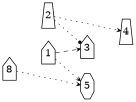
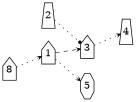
(86, 23) -> (106, 40)
(47, 78) -> (27, 63)
